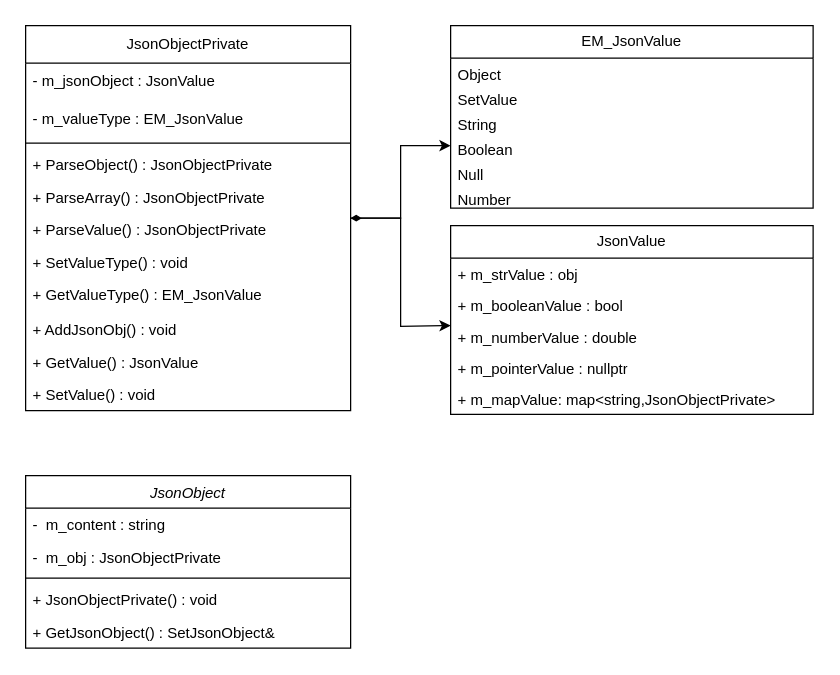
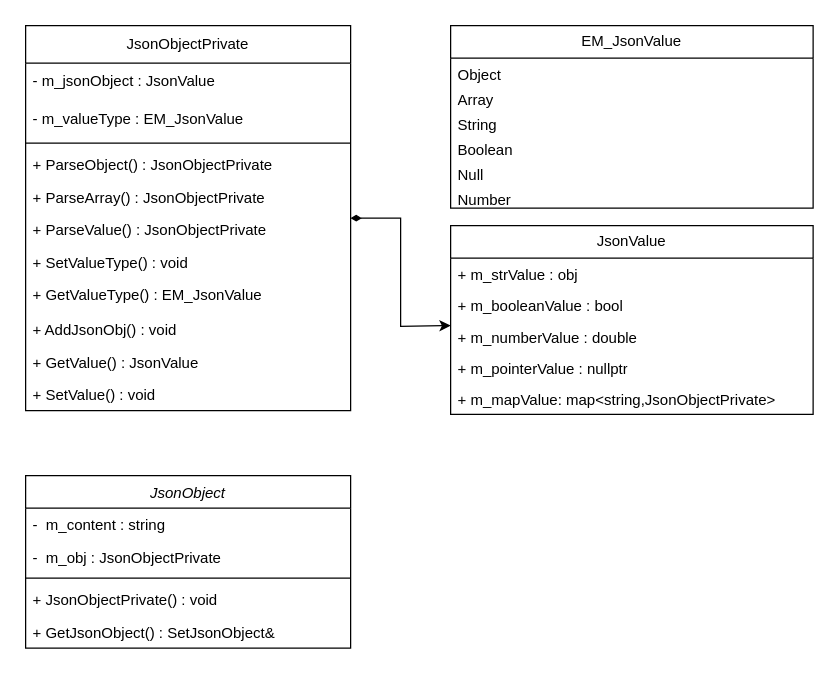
(490, 101) -> (479, 101)
(401, 161) -> none
